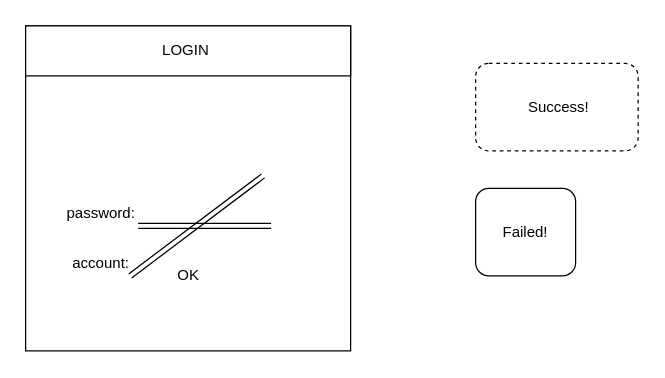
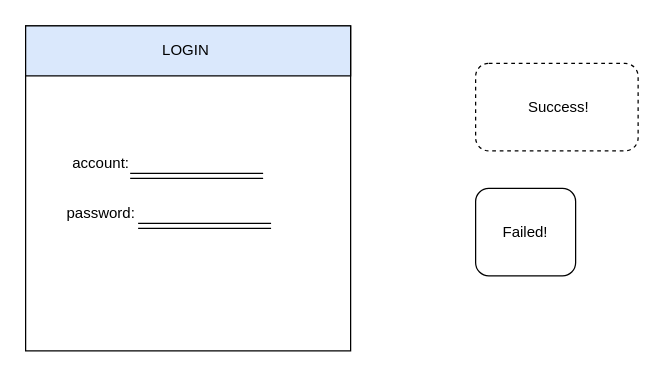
(188, 51) -> (188, 51)
(101, 263) -> (101, 163)
(188, 276) -> none
